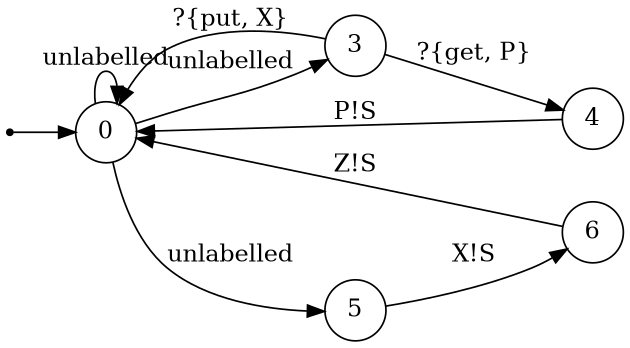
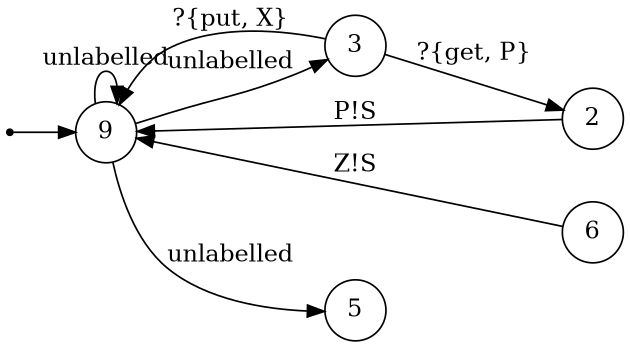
(593, 119) -> (593, 119)
(106, 132) -> (106, 132)
(471, 288) -> none
